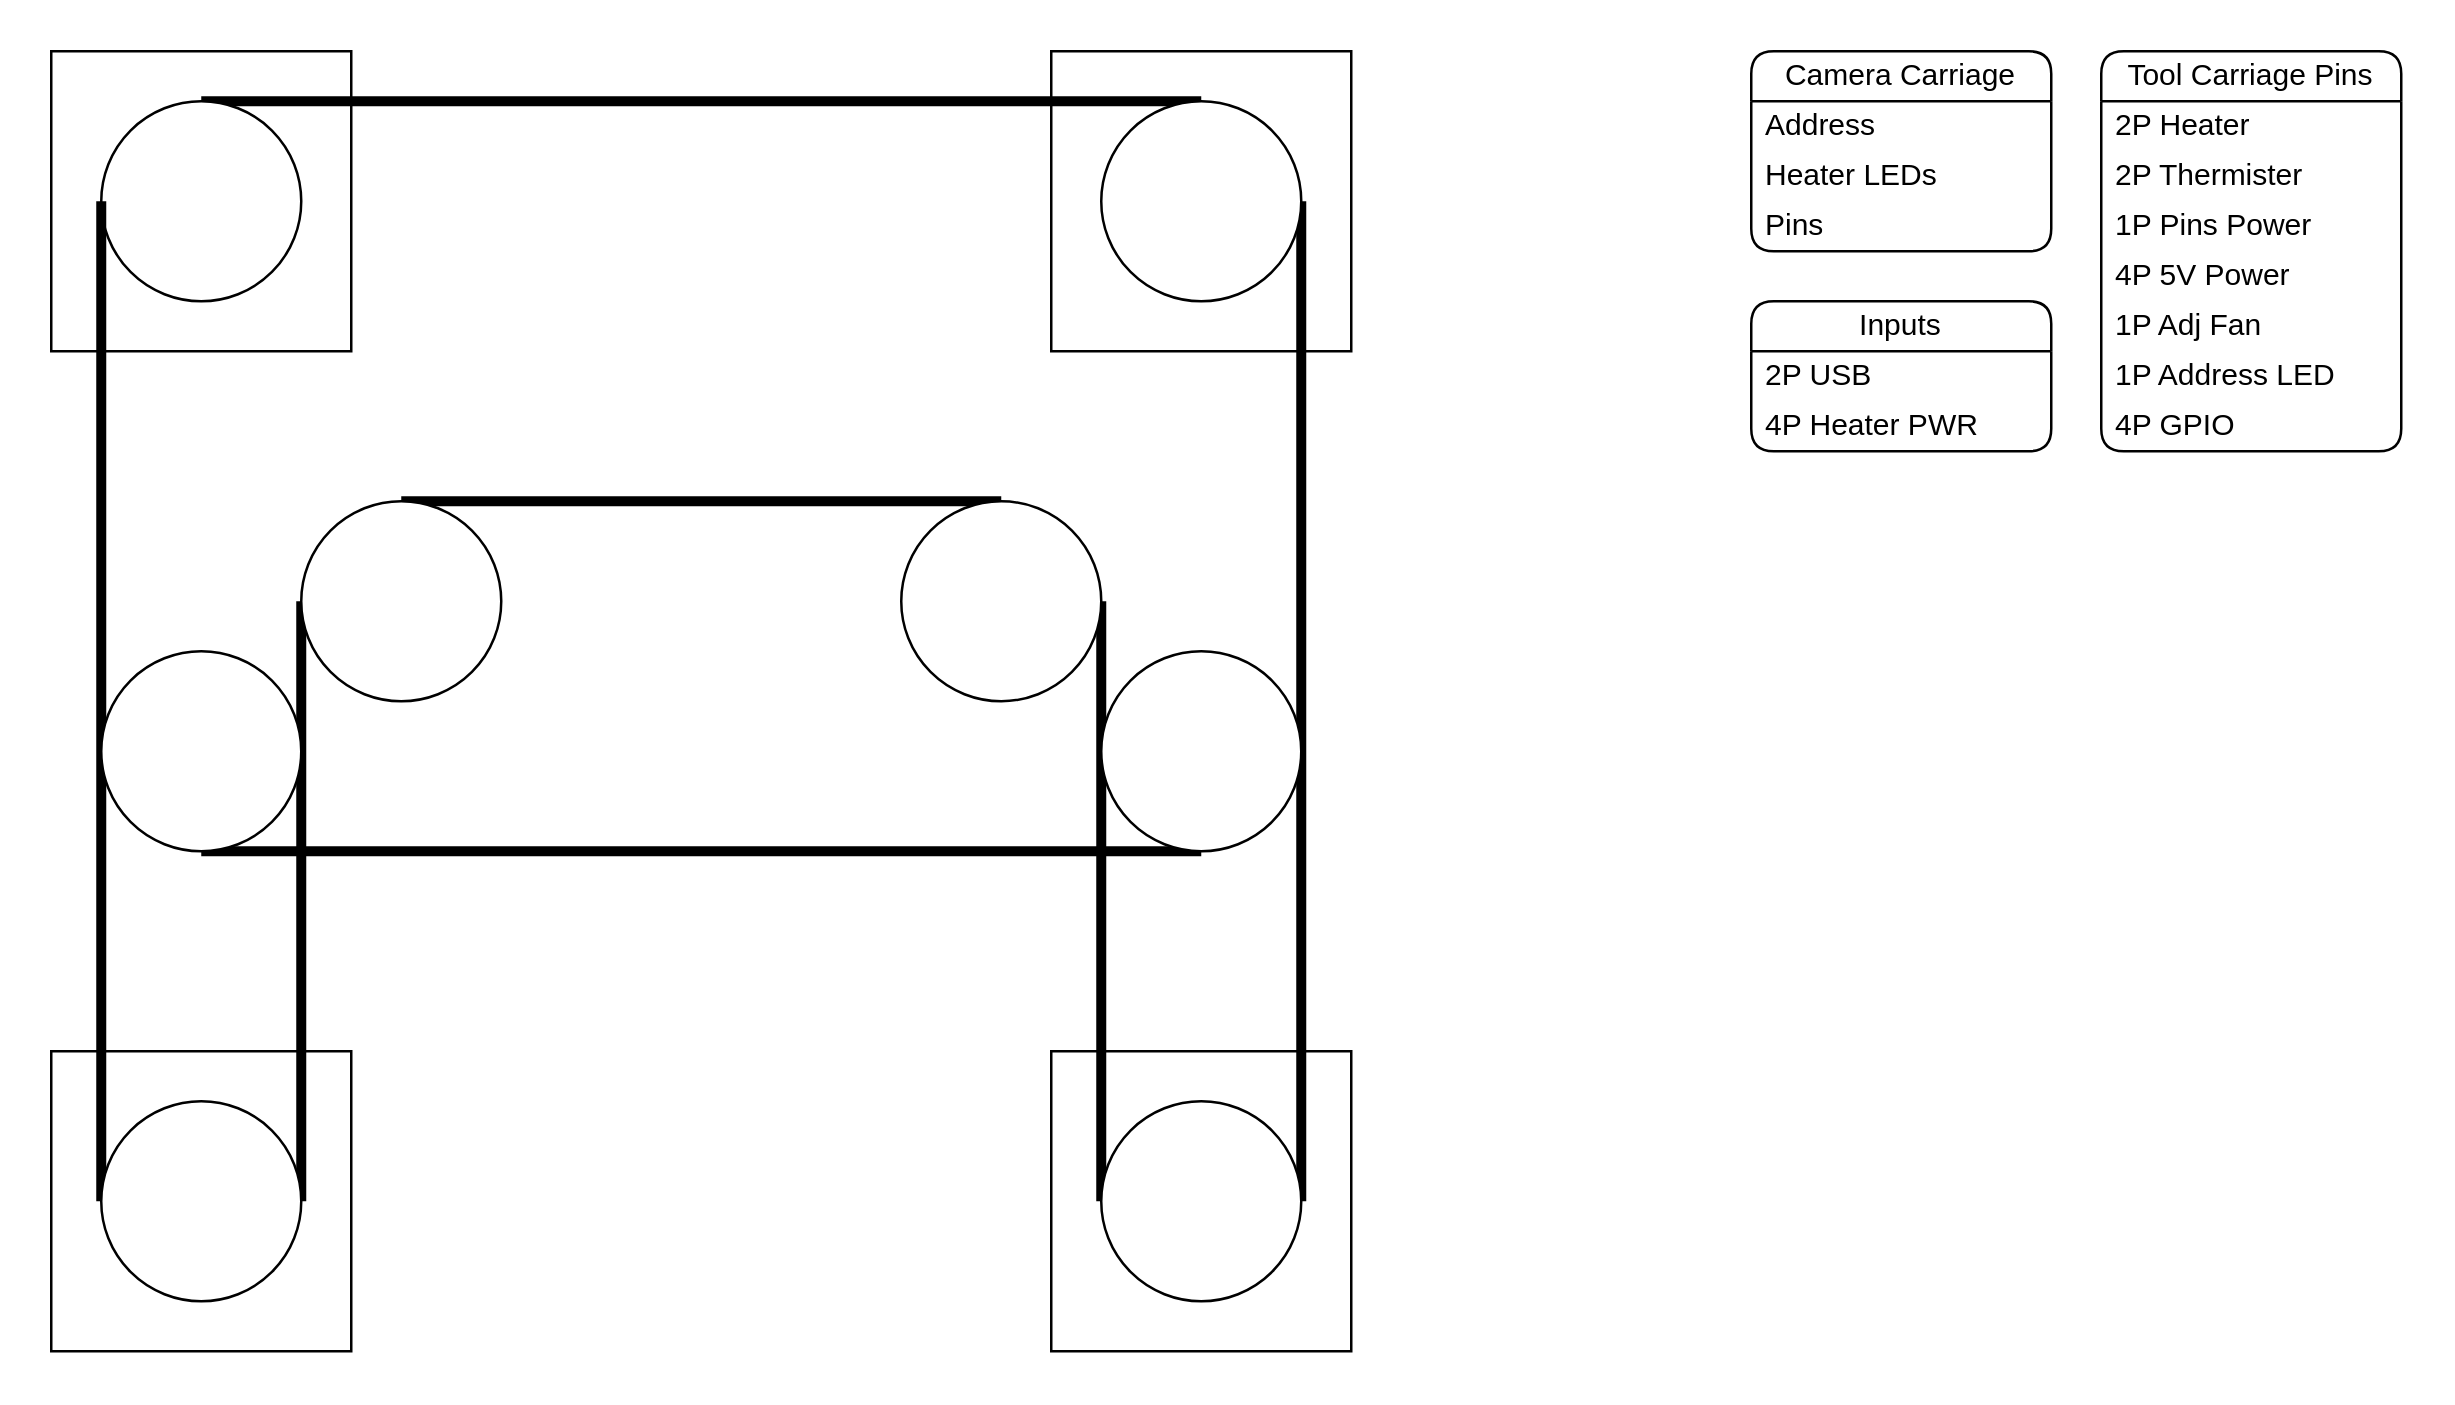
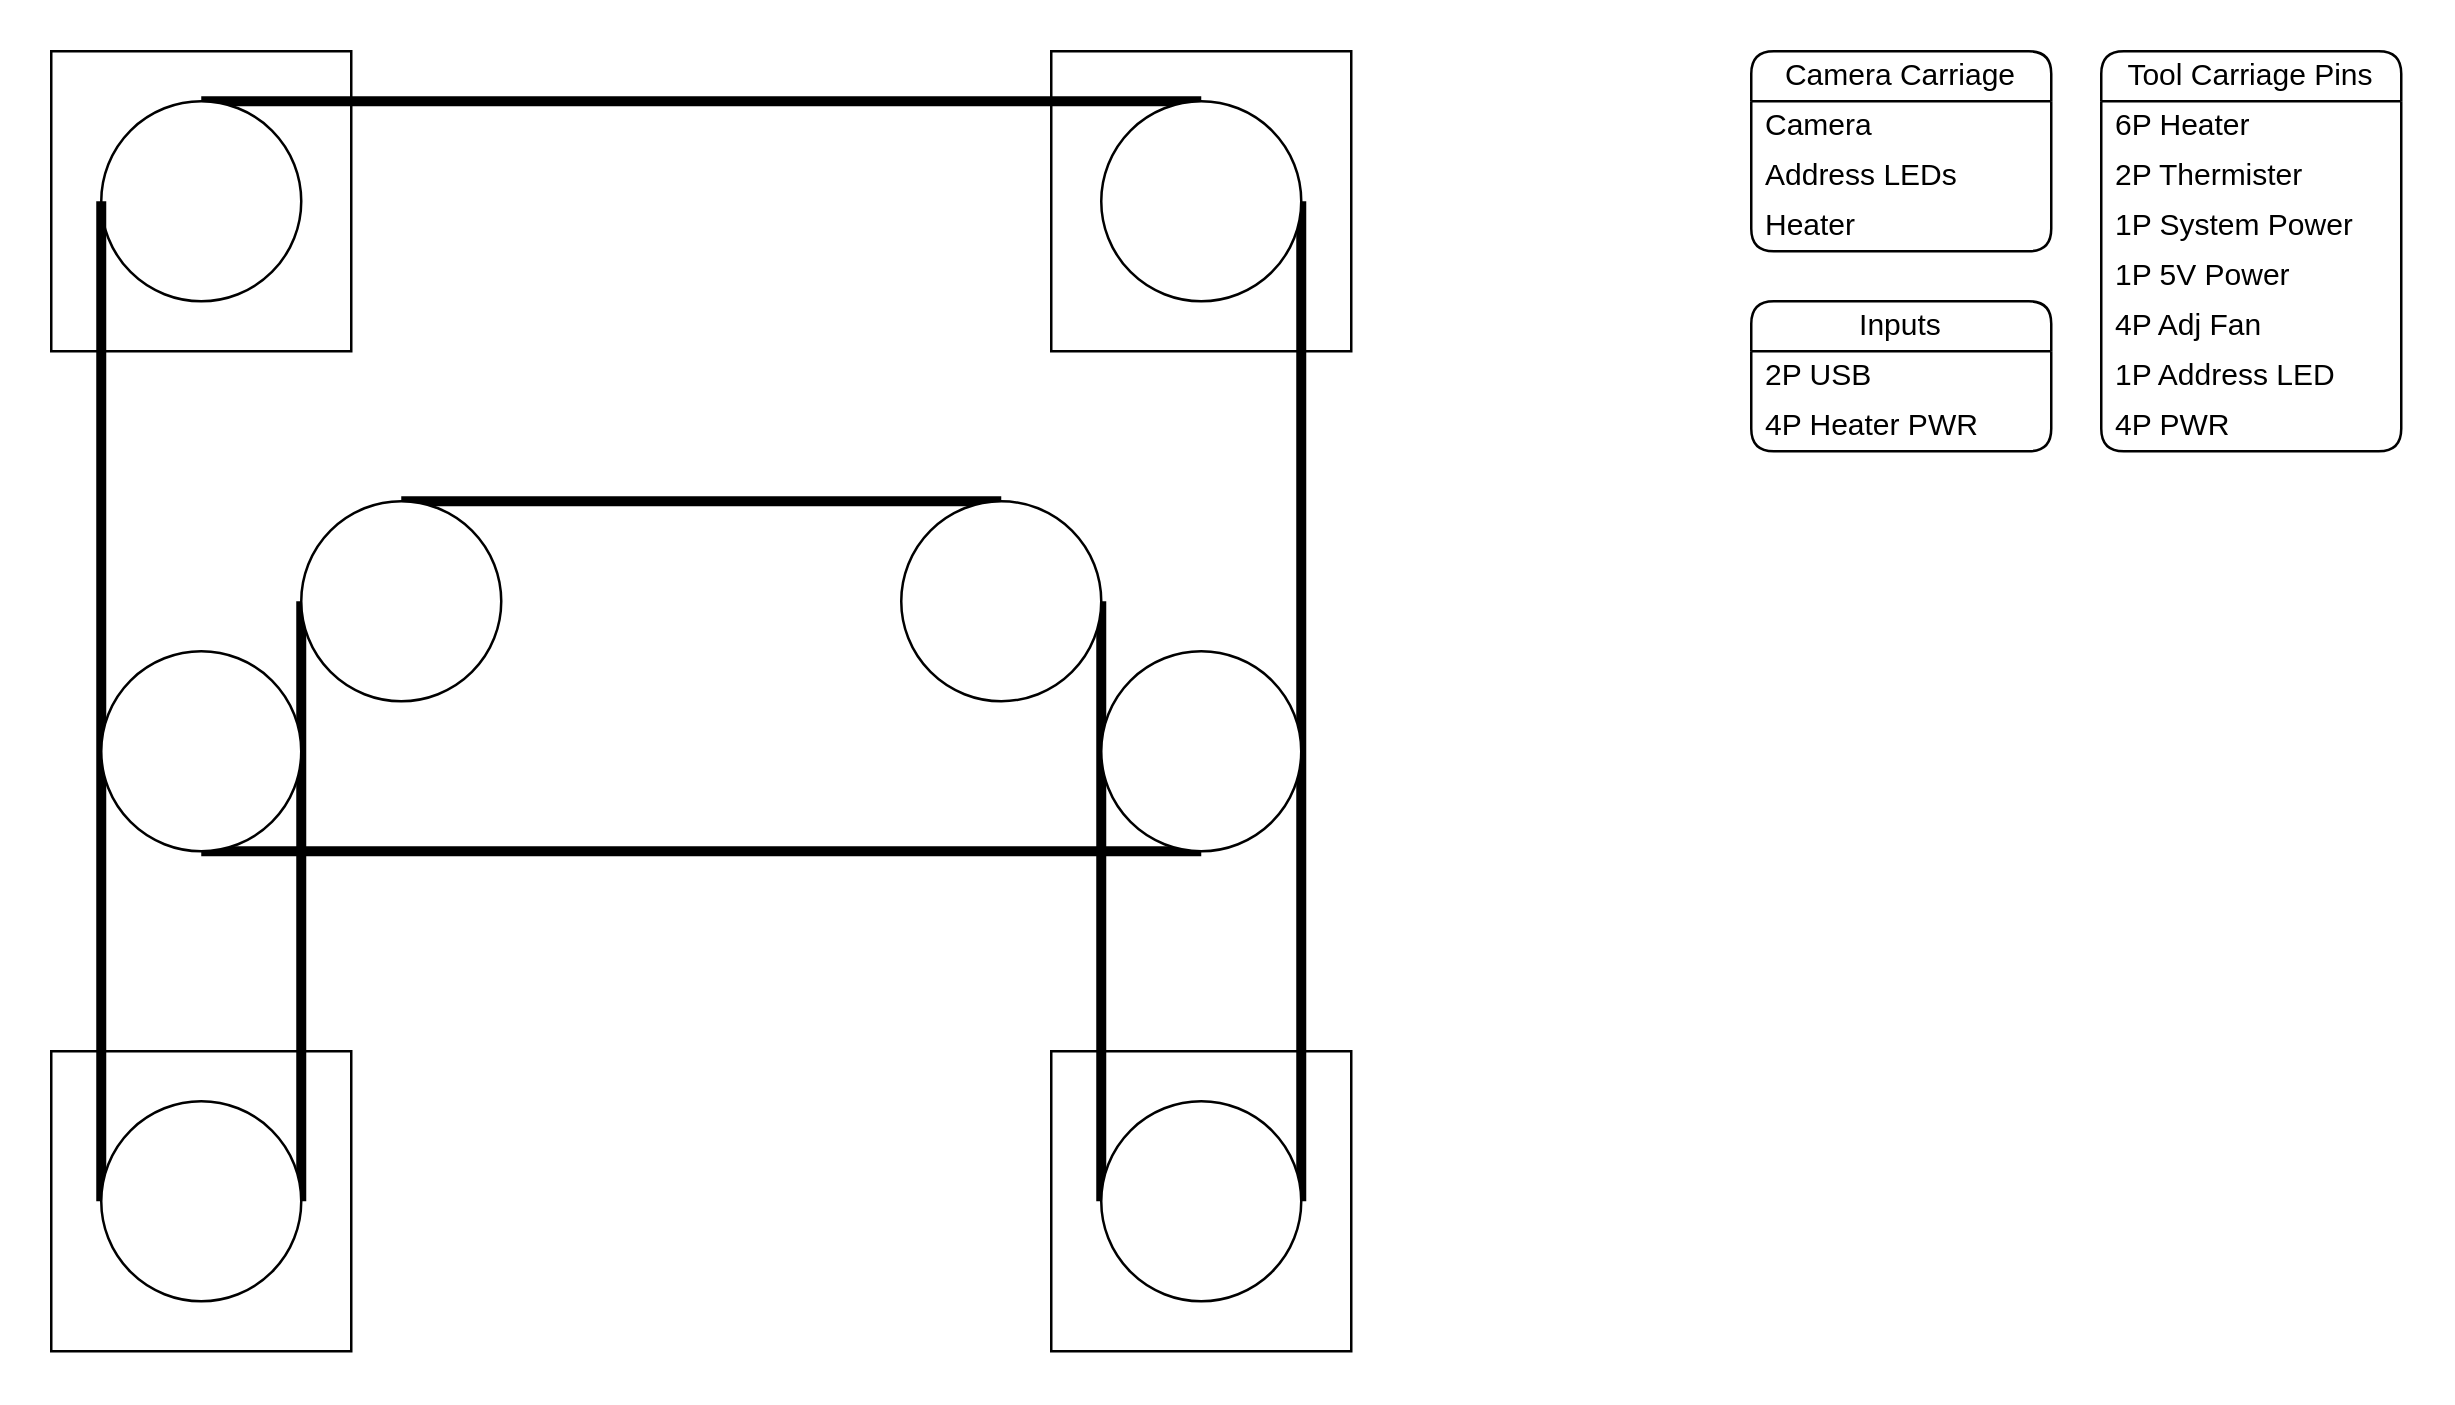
(1825, 126) -> (1817, 126)
(2188, 126) -> (2188, 126)
(1855, 176) -> (1863, 176)
(1796, 226) -> (1817, 226)
(2214, 226) -> (2234, 226)
(2201, 276) -> (2201, 276)
(2192, 326) -> (2192, 326)
(2171, 426) -> (2163, 426)
